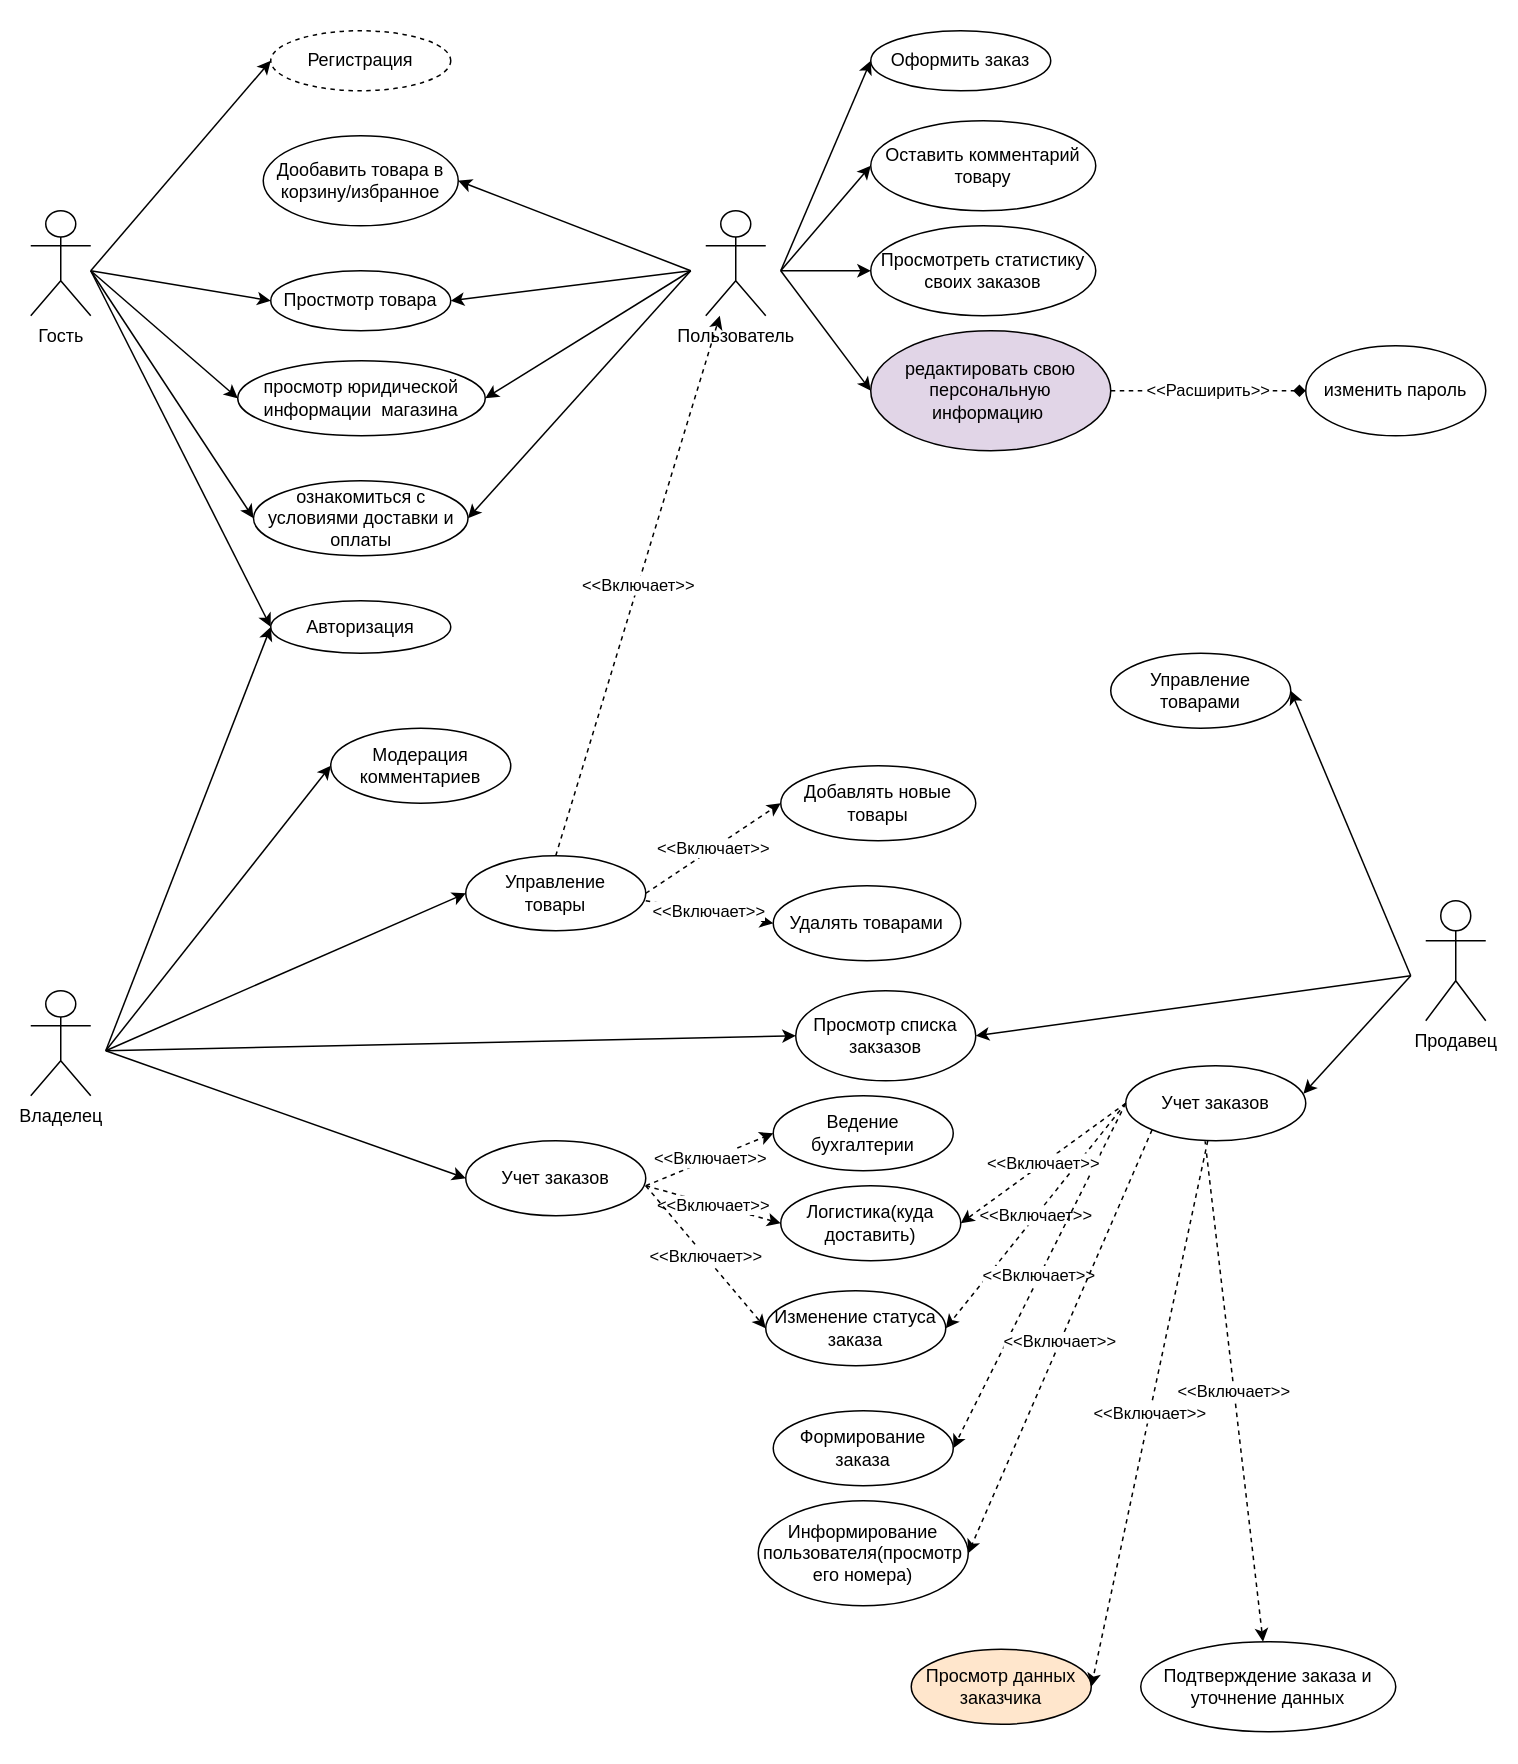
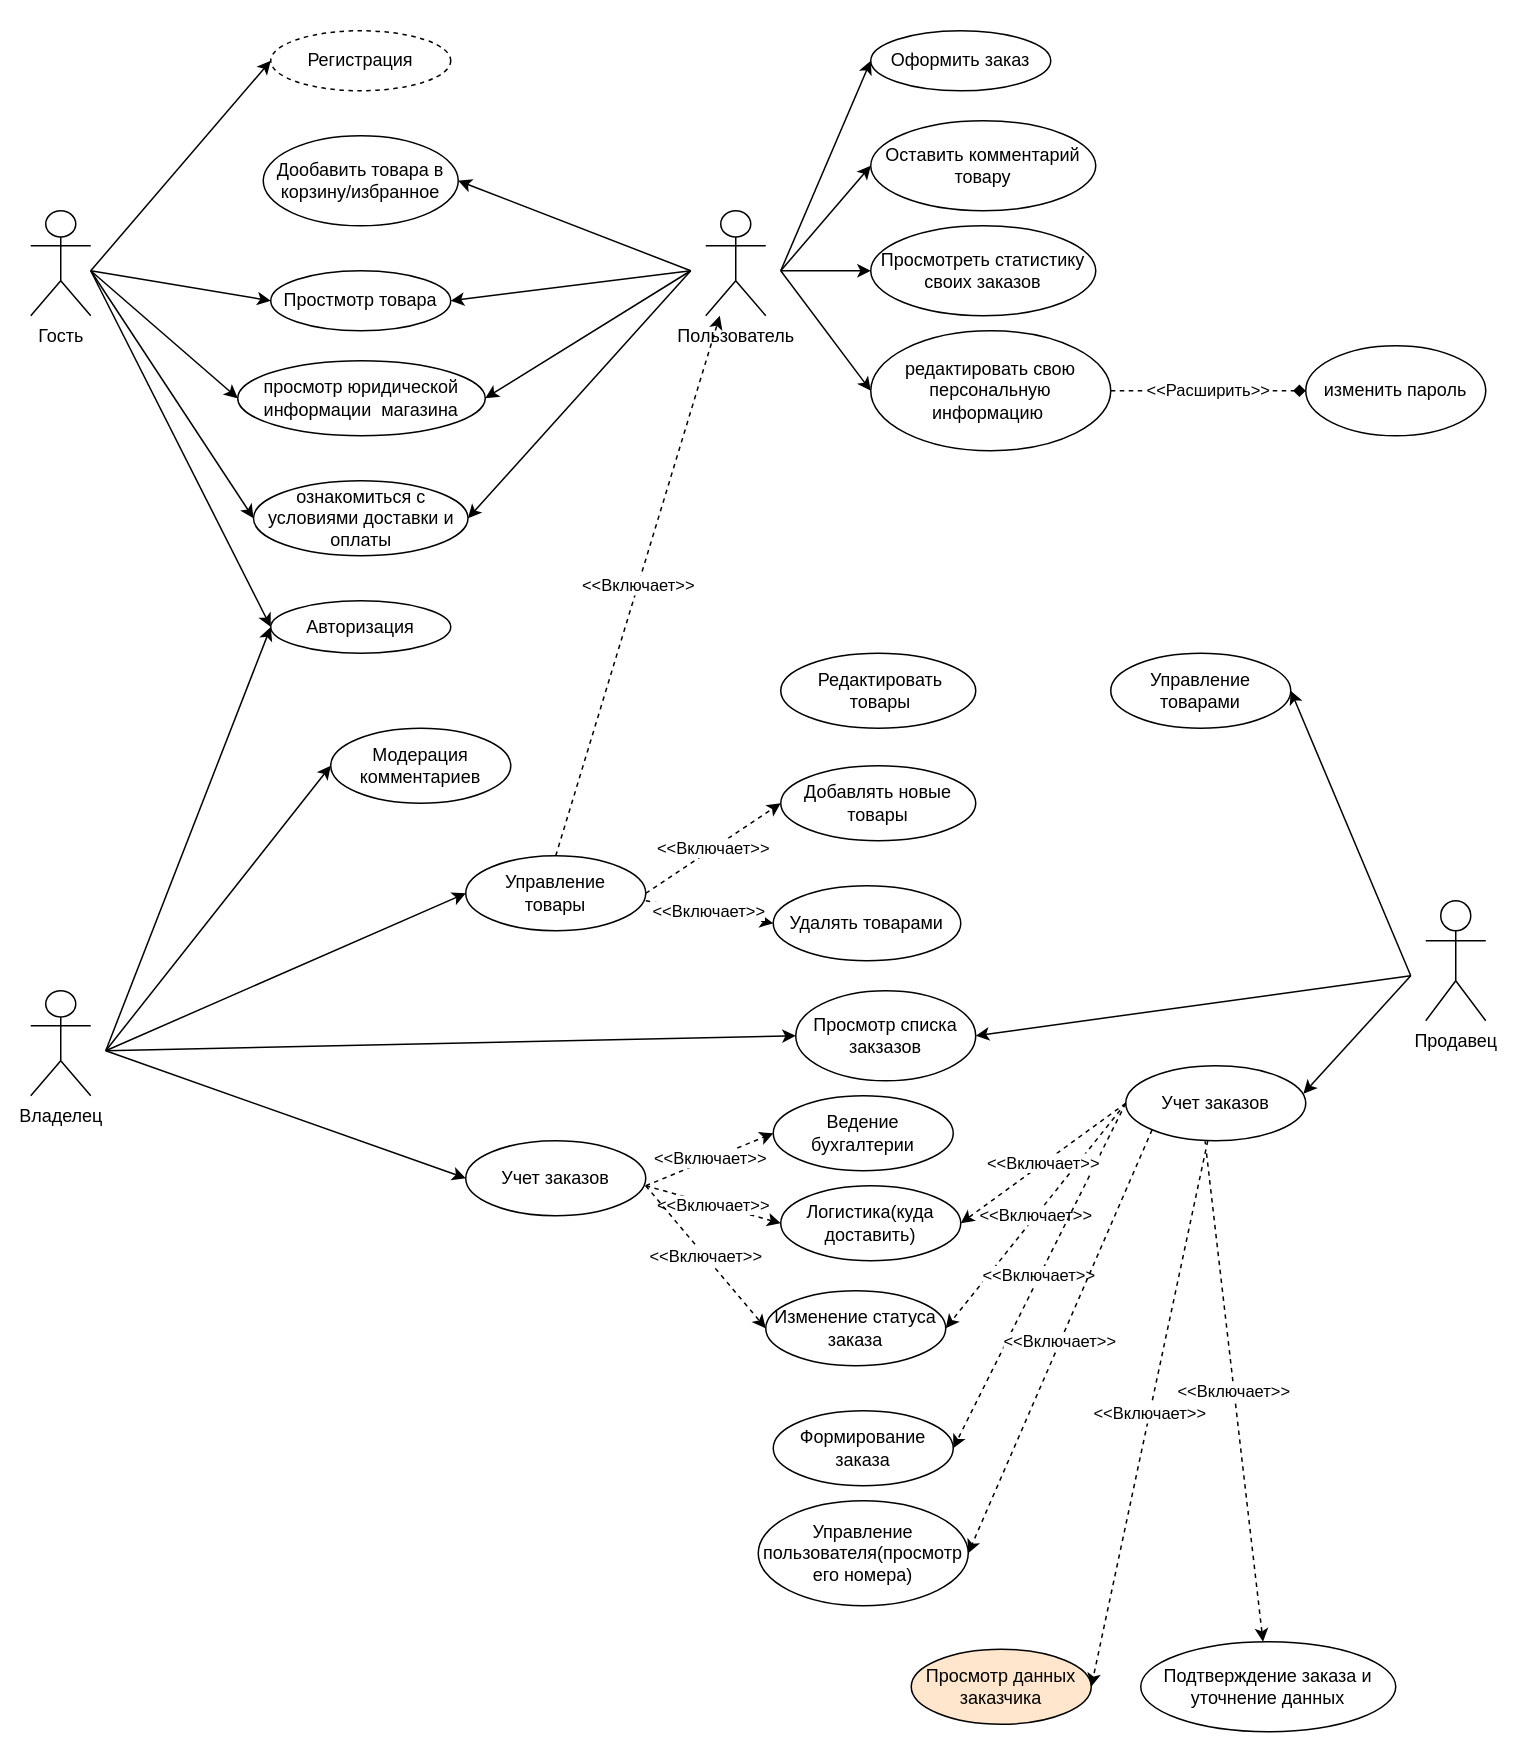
(991, 391) -> (991, 391)
none -> (878, 691)
(863, 1553) -> (863, 1553)
